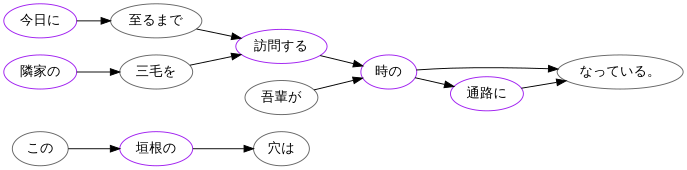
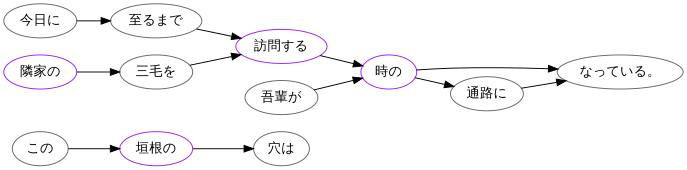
(40, 21) -> (40, 21)
(487, 94) -> (487, 94)
